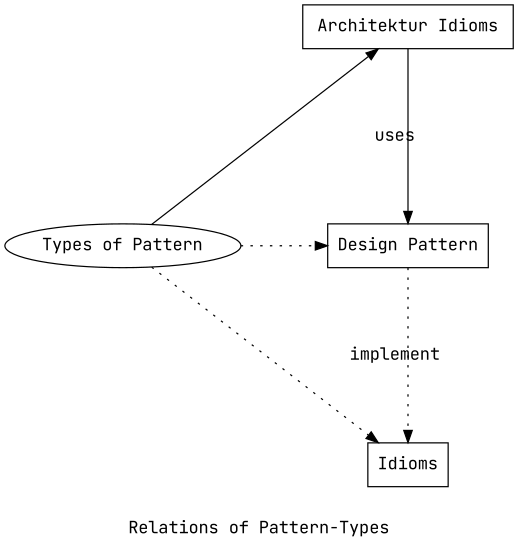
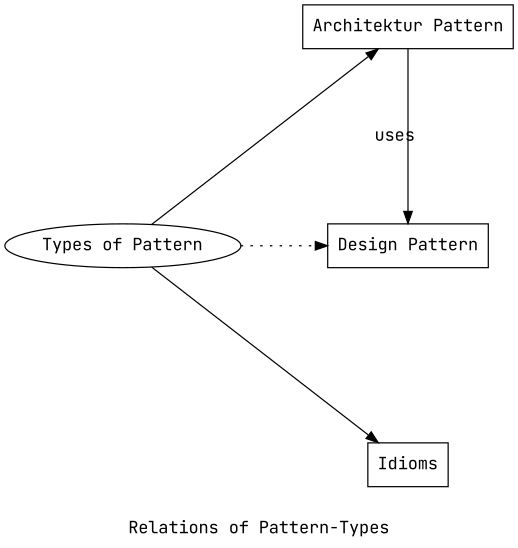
(408, 27) -> (408, 27)
(408, 349) -> none
(260, 351) -> (260, 351)
